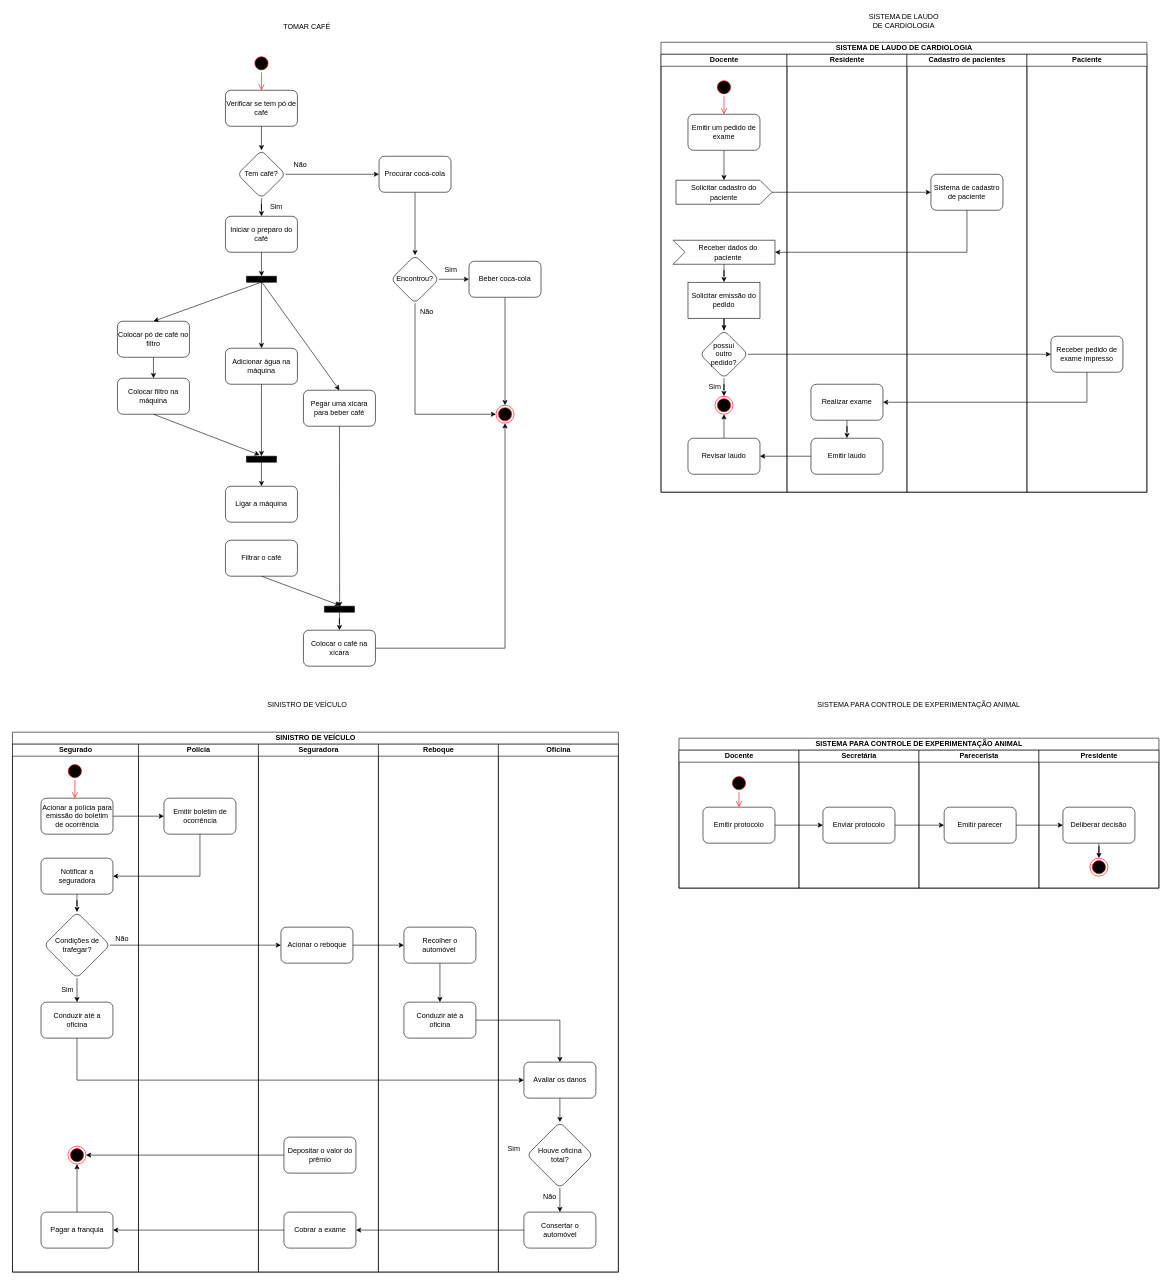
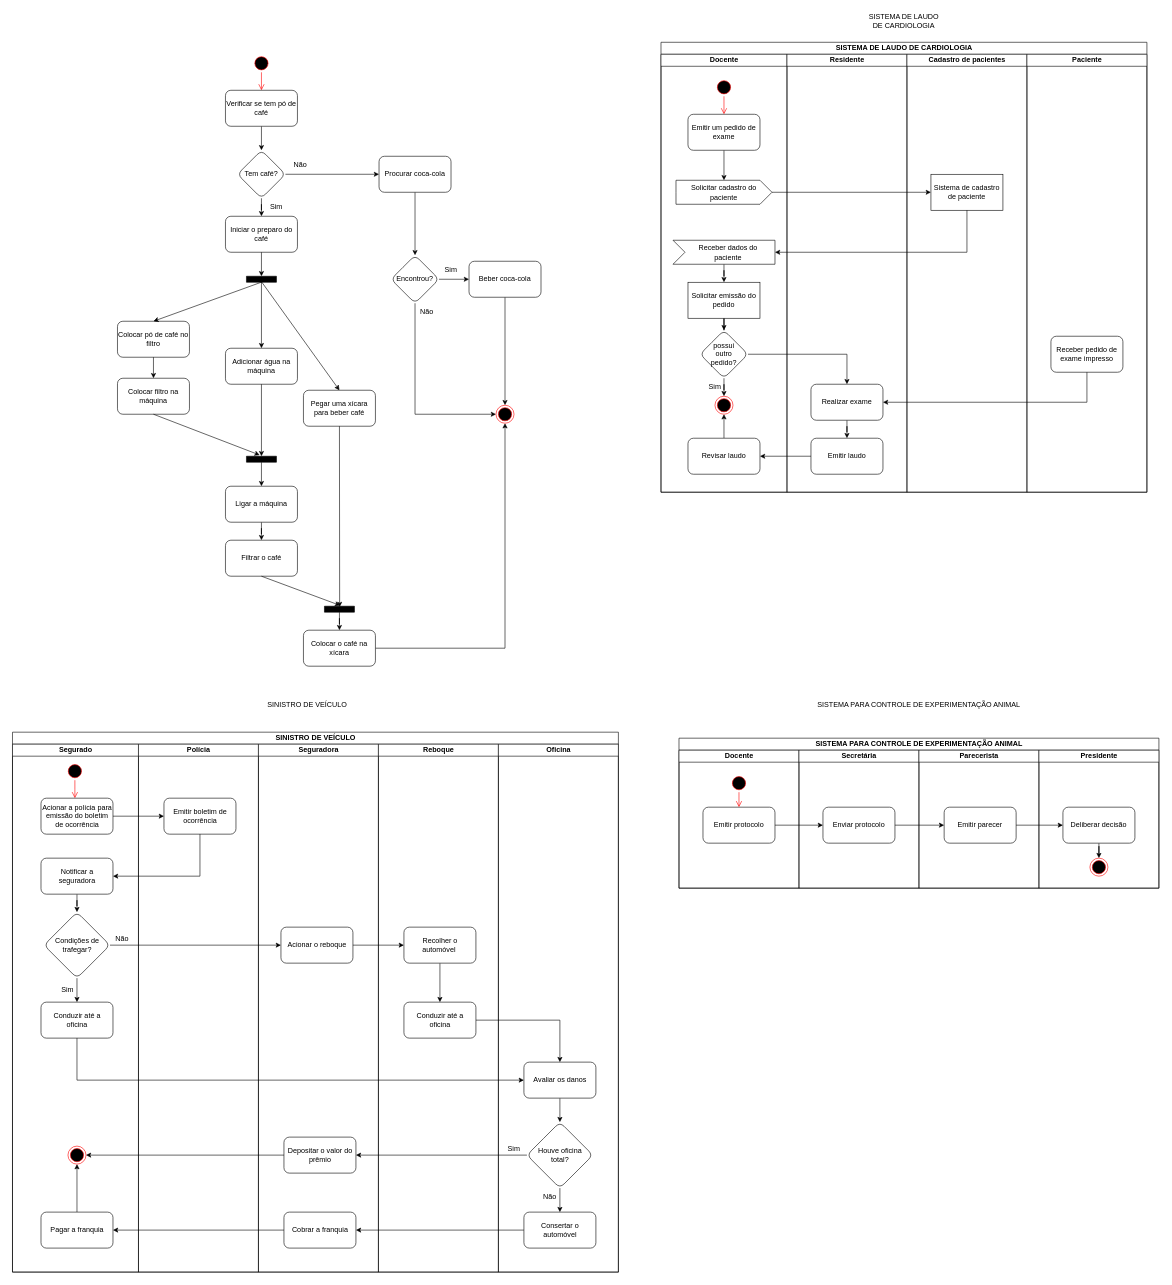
(307, 27) -> none
(967, 192) -> (967, 192)
(1045, 354) -> (847, 378)
none -> (261, 533)
none -> (361, 1155)
(320, 1230) -> (320, 1230)
